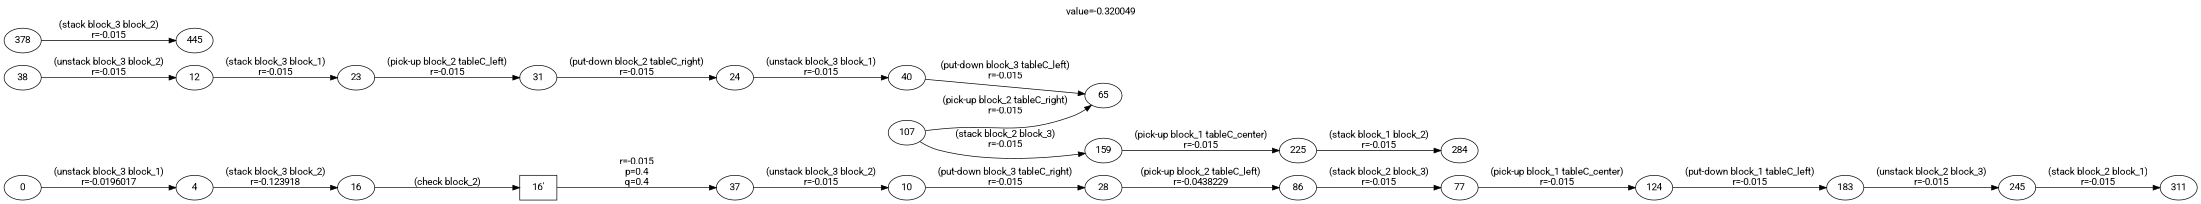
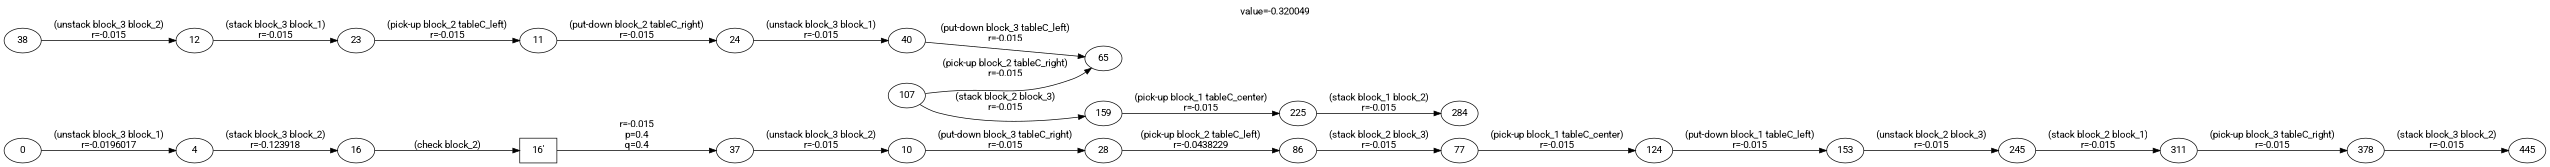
(538, 78) -> (538, 41)
none -> (2269, 151)
(1845, 188) -> (1845, 151)
